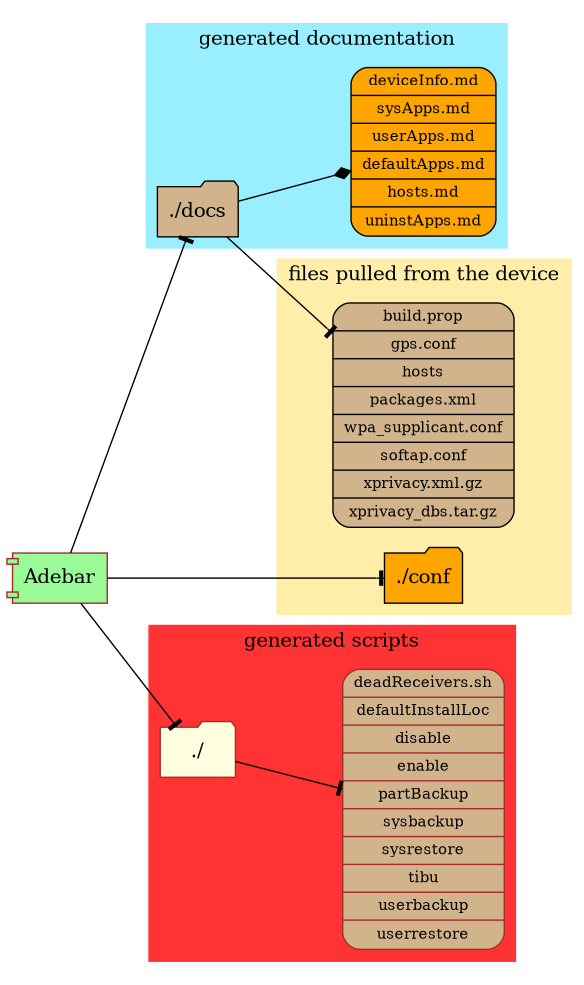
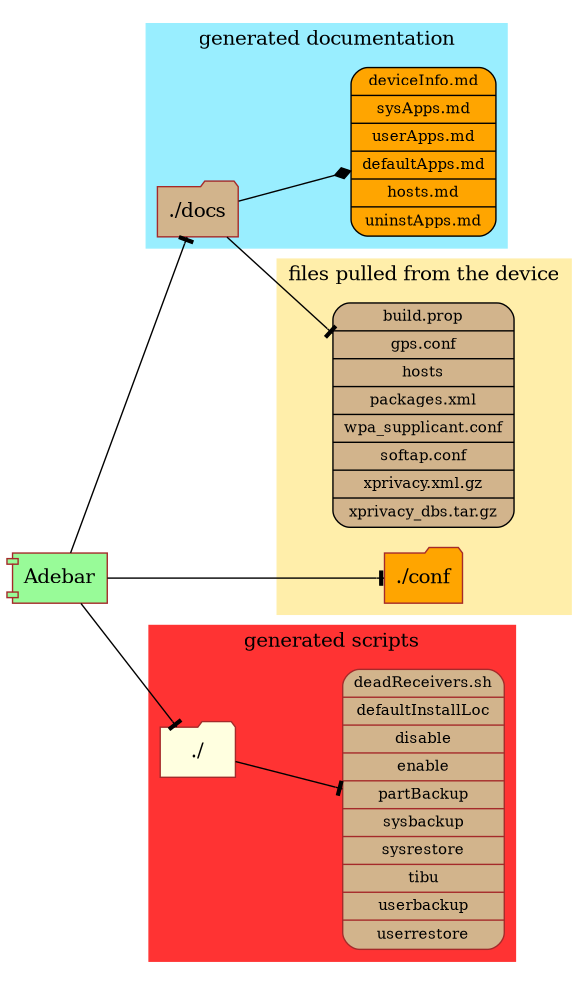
(198, 212) -> (198, 212)
(423, 578) -> (423, 578)
